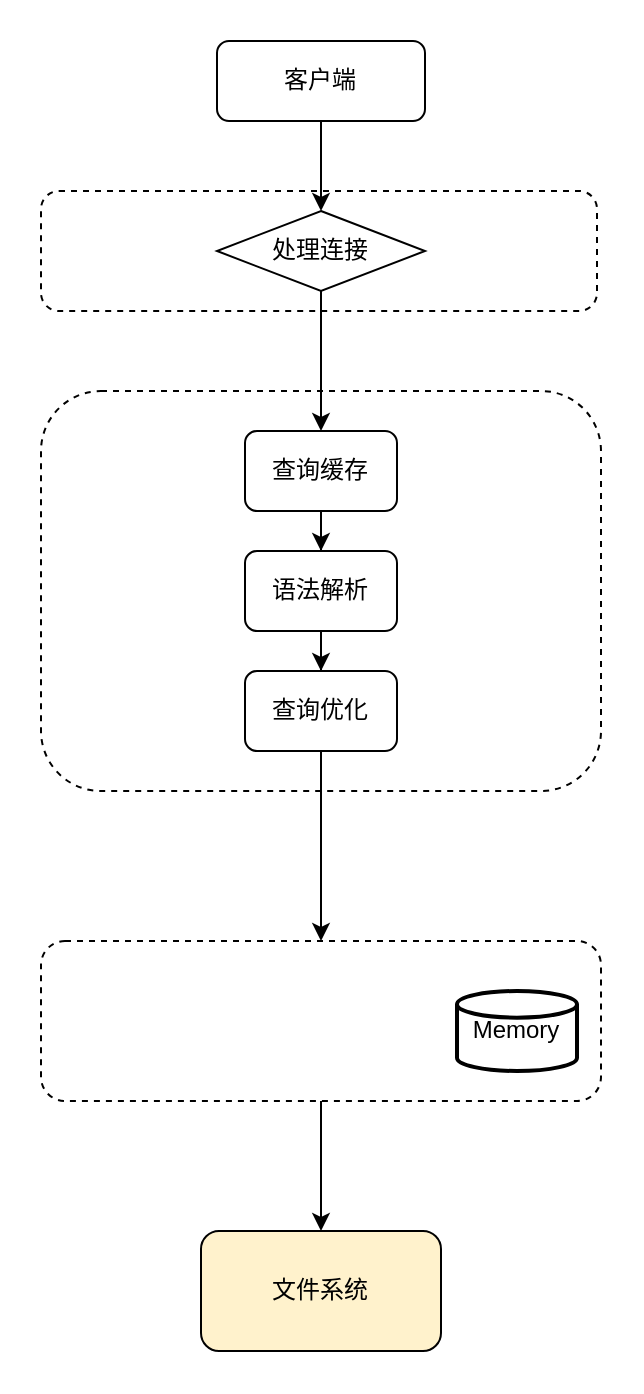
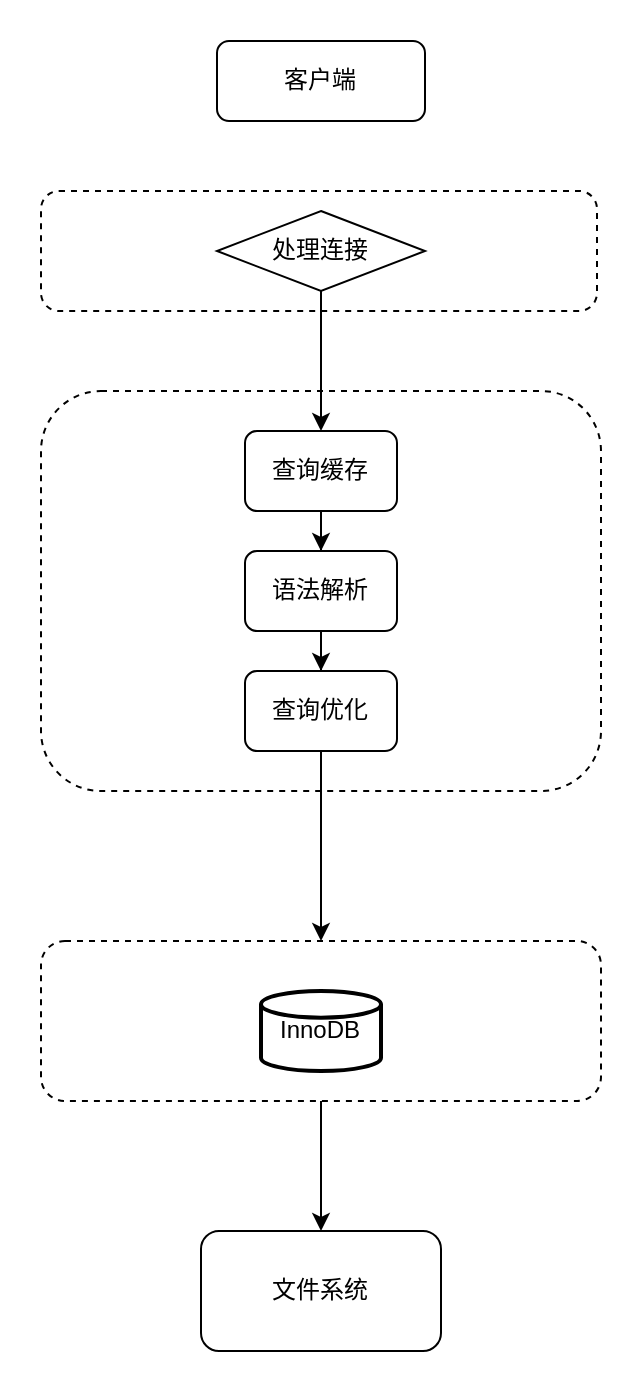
(321, 159) -> none
none -> (321, 1031)
(517, 1031) -> none
(321, 1291) -> (321, 1291)
